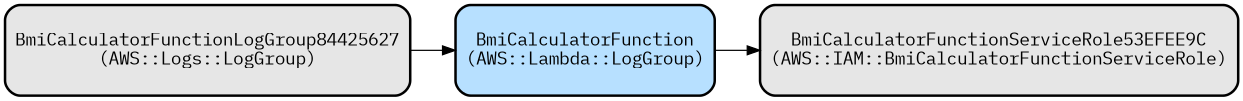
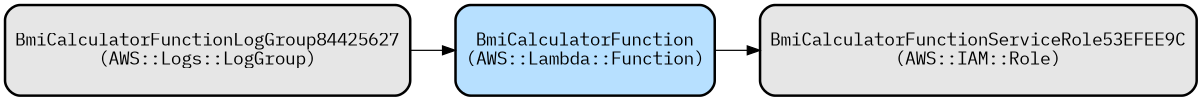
(585, 50) -> (585, 50)
(999, 50) -> (978, 50)
